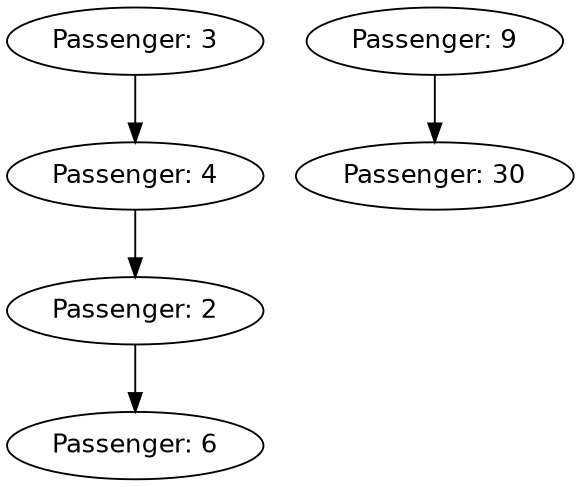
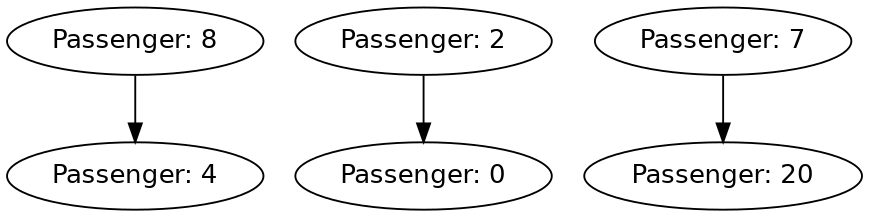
(135, 41) -> (135, 41)
(435, 41) -> (723, 41)
(435, 176) -> (723, 176)
(135, 234) -> none
(135, 446) -> (424, 176)
